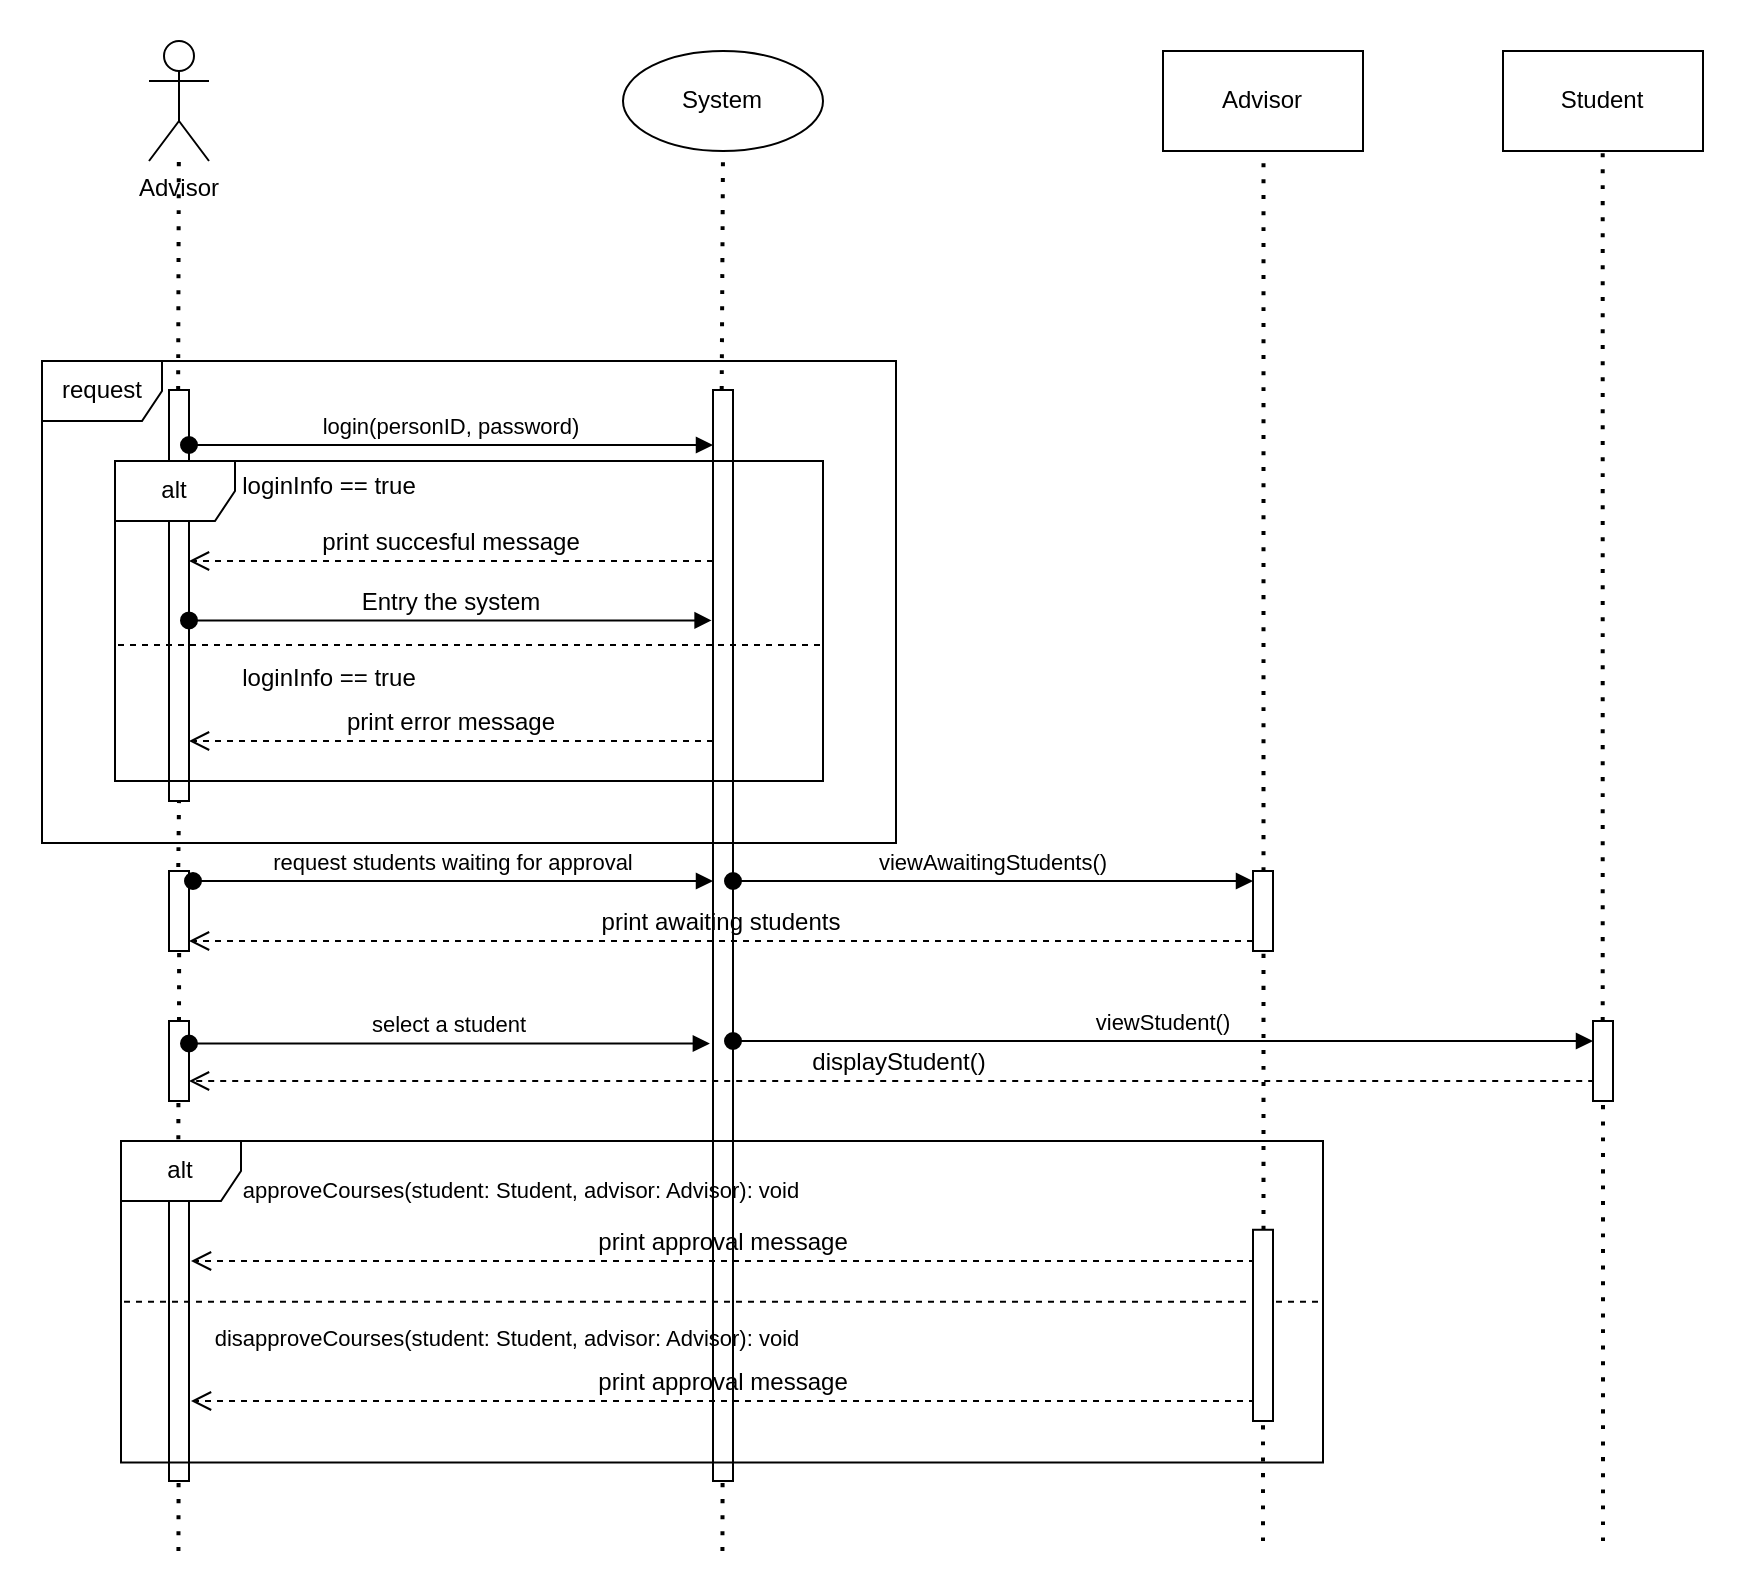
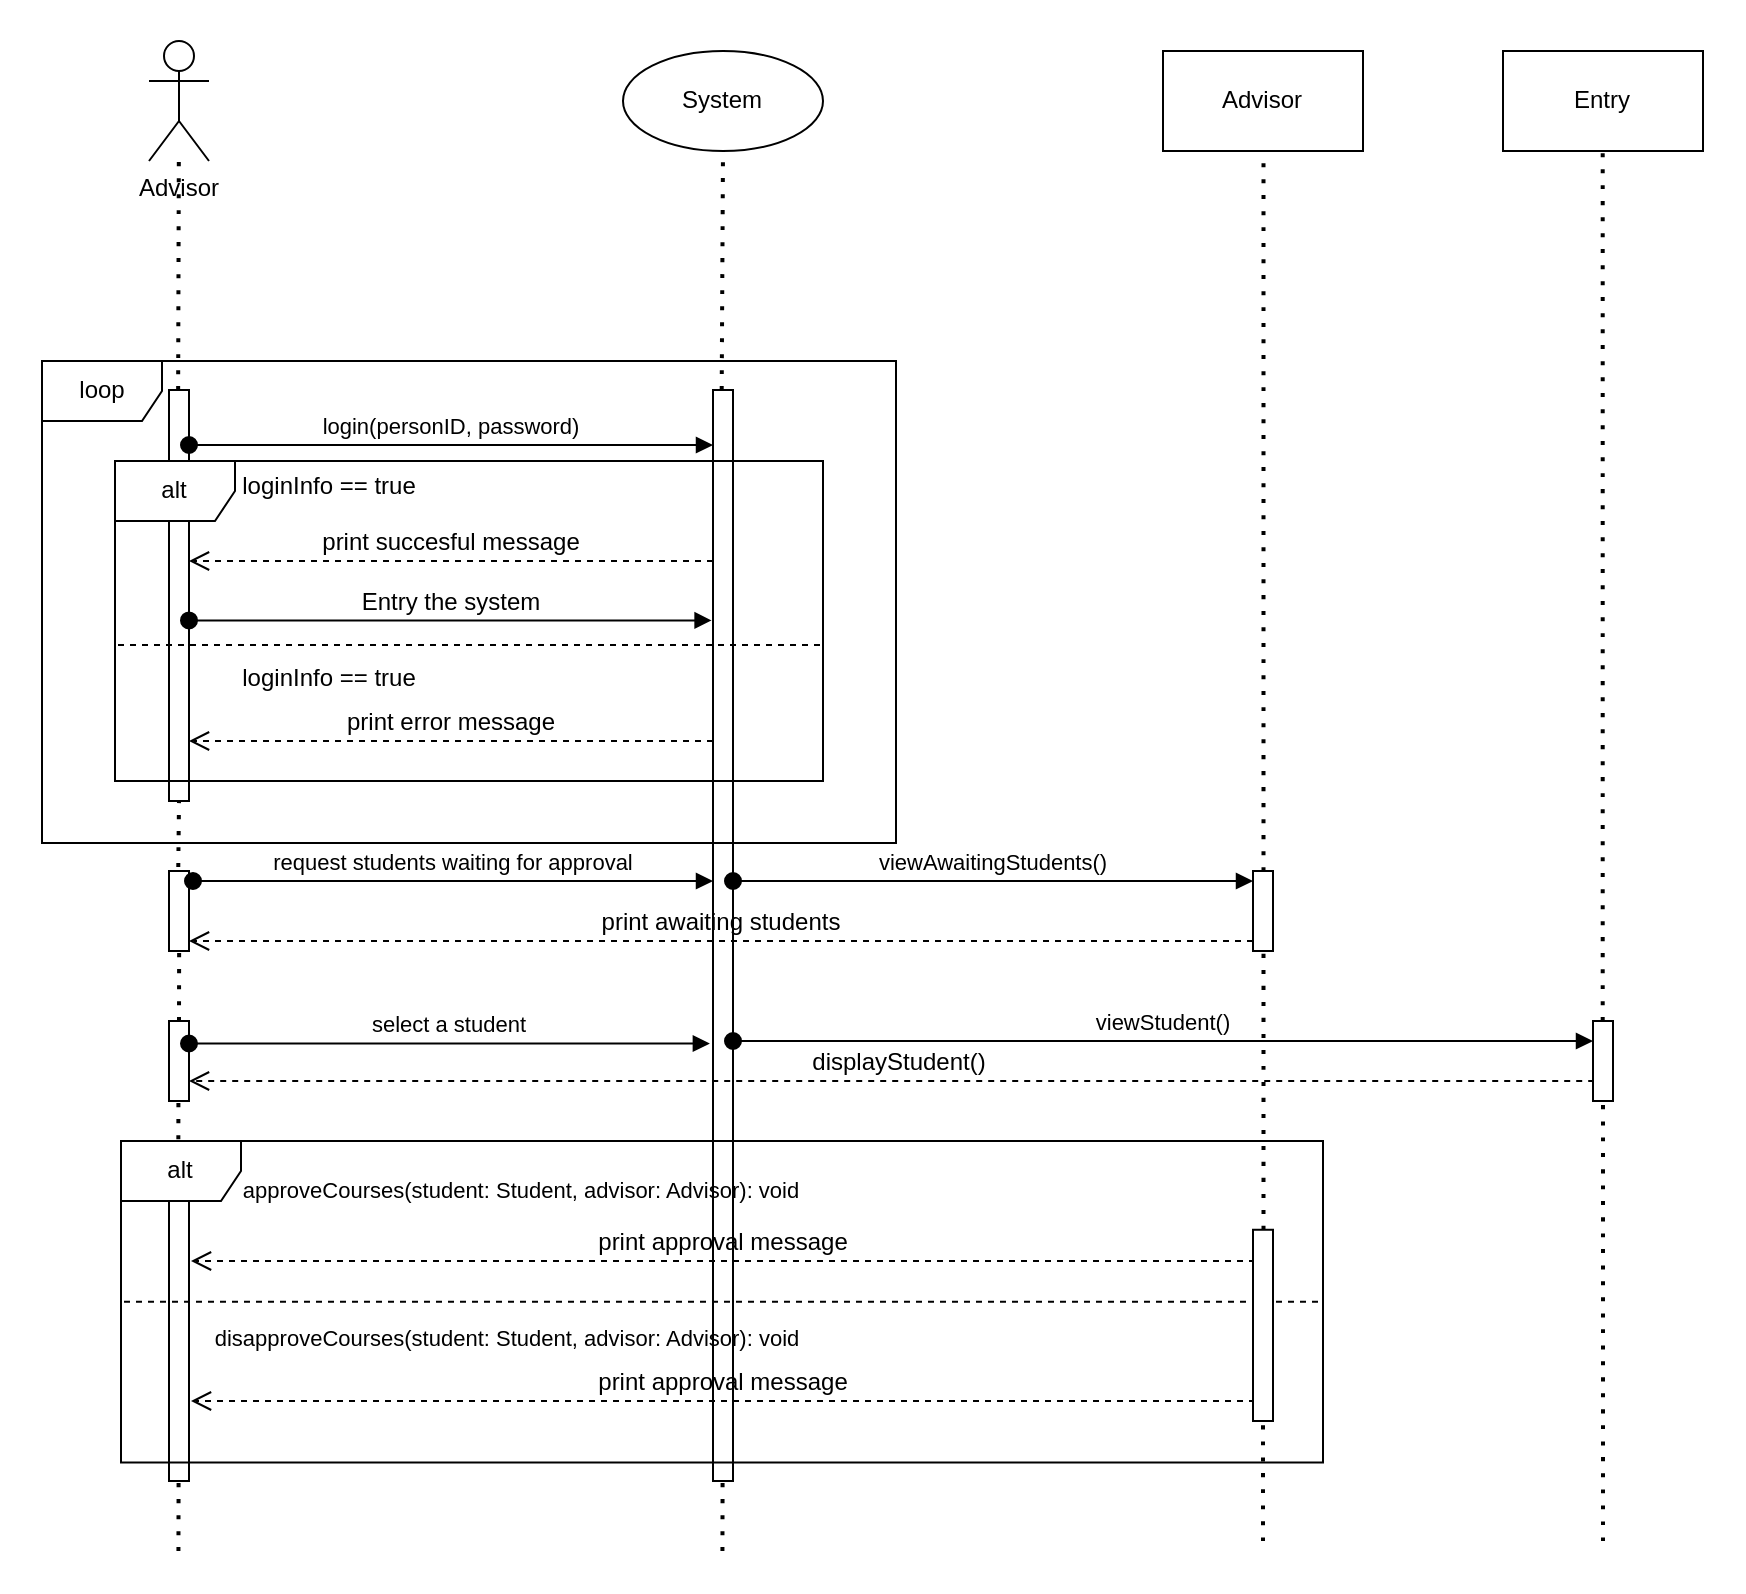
(1603, 101) -> (1603, 101)
(103, 391) -> (103, 391)
